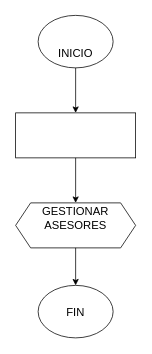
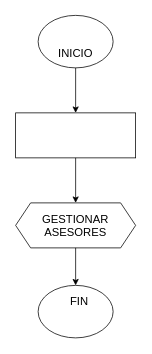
(75, 218) -> (75, 225)
(75, 312) -> (79, 300)
